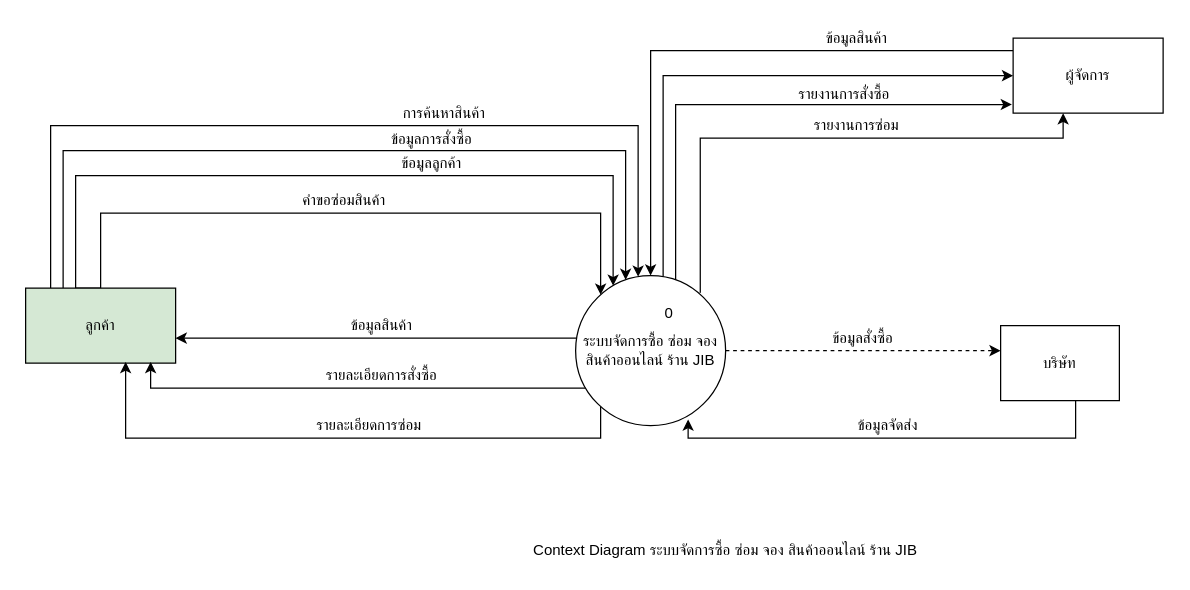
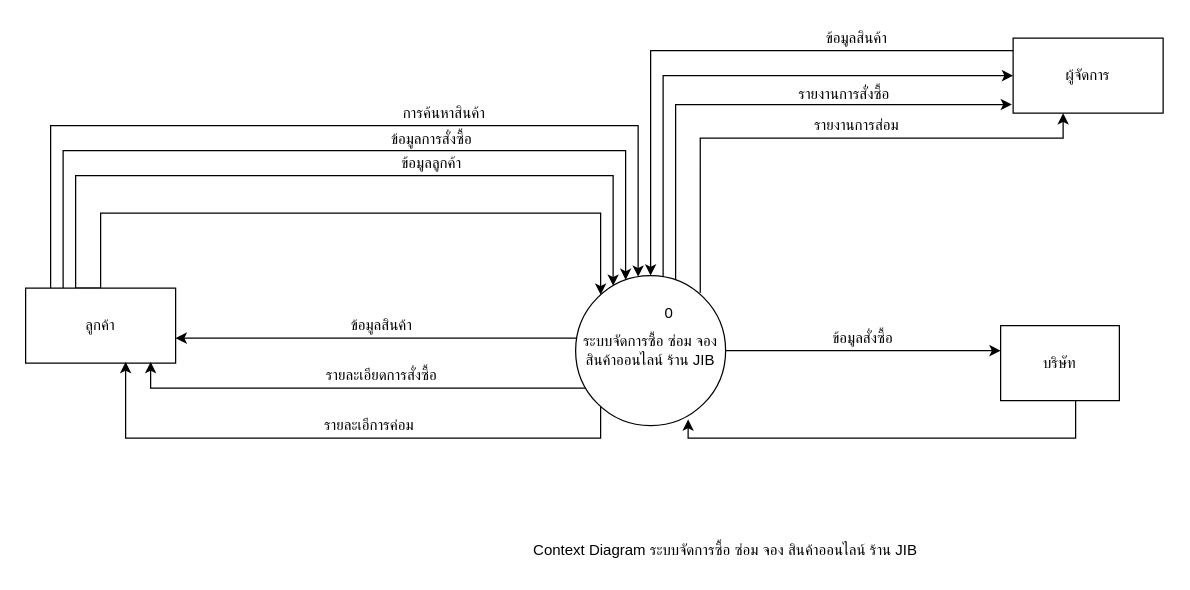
(857, 126) -> (857, 126)
(344, 201) -> none
(101, 326) -> (101, 326)
(857, 351) -> (857, 351)
(369, 426) -> (369, 426)
(888, 426) -> none
